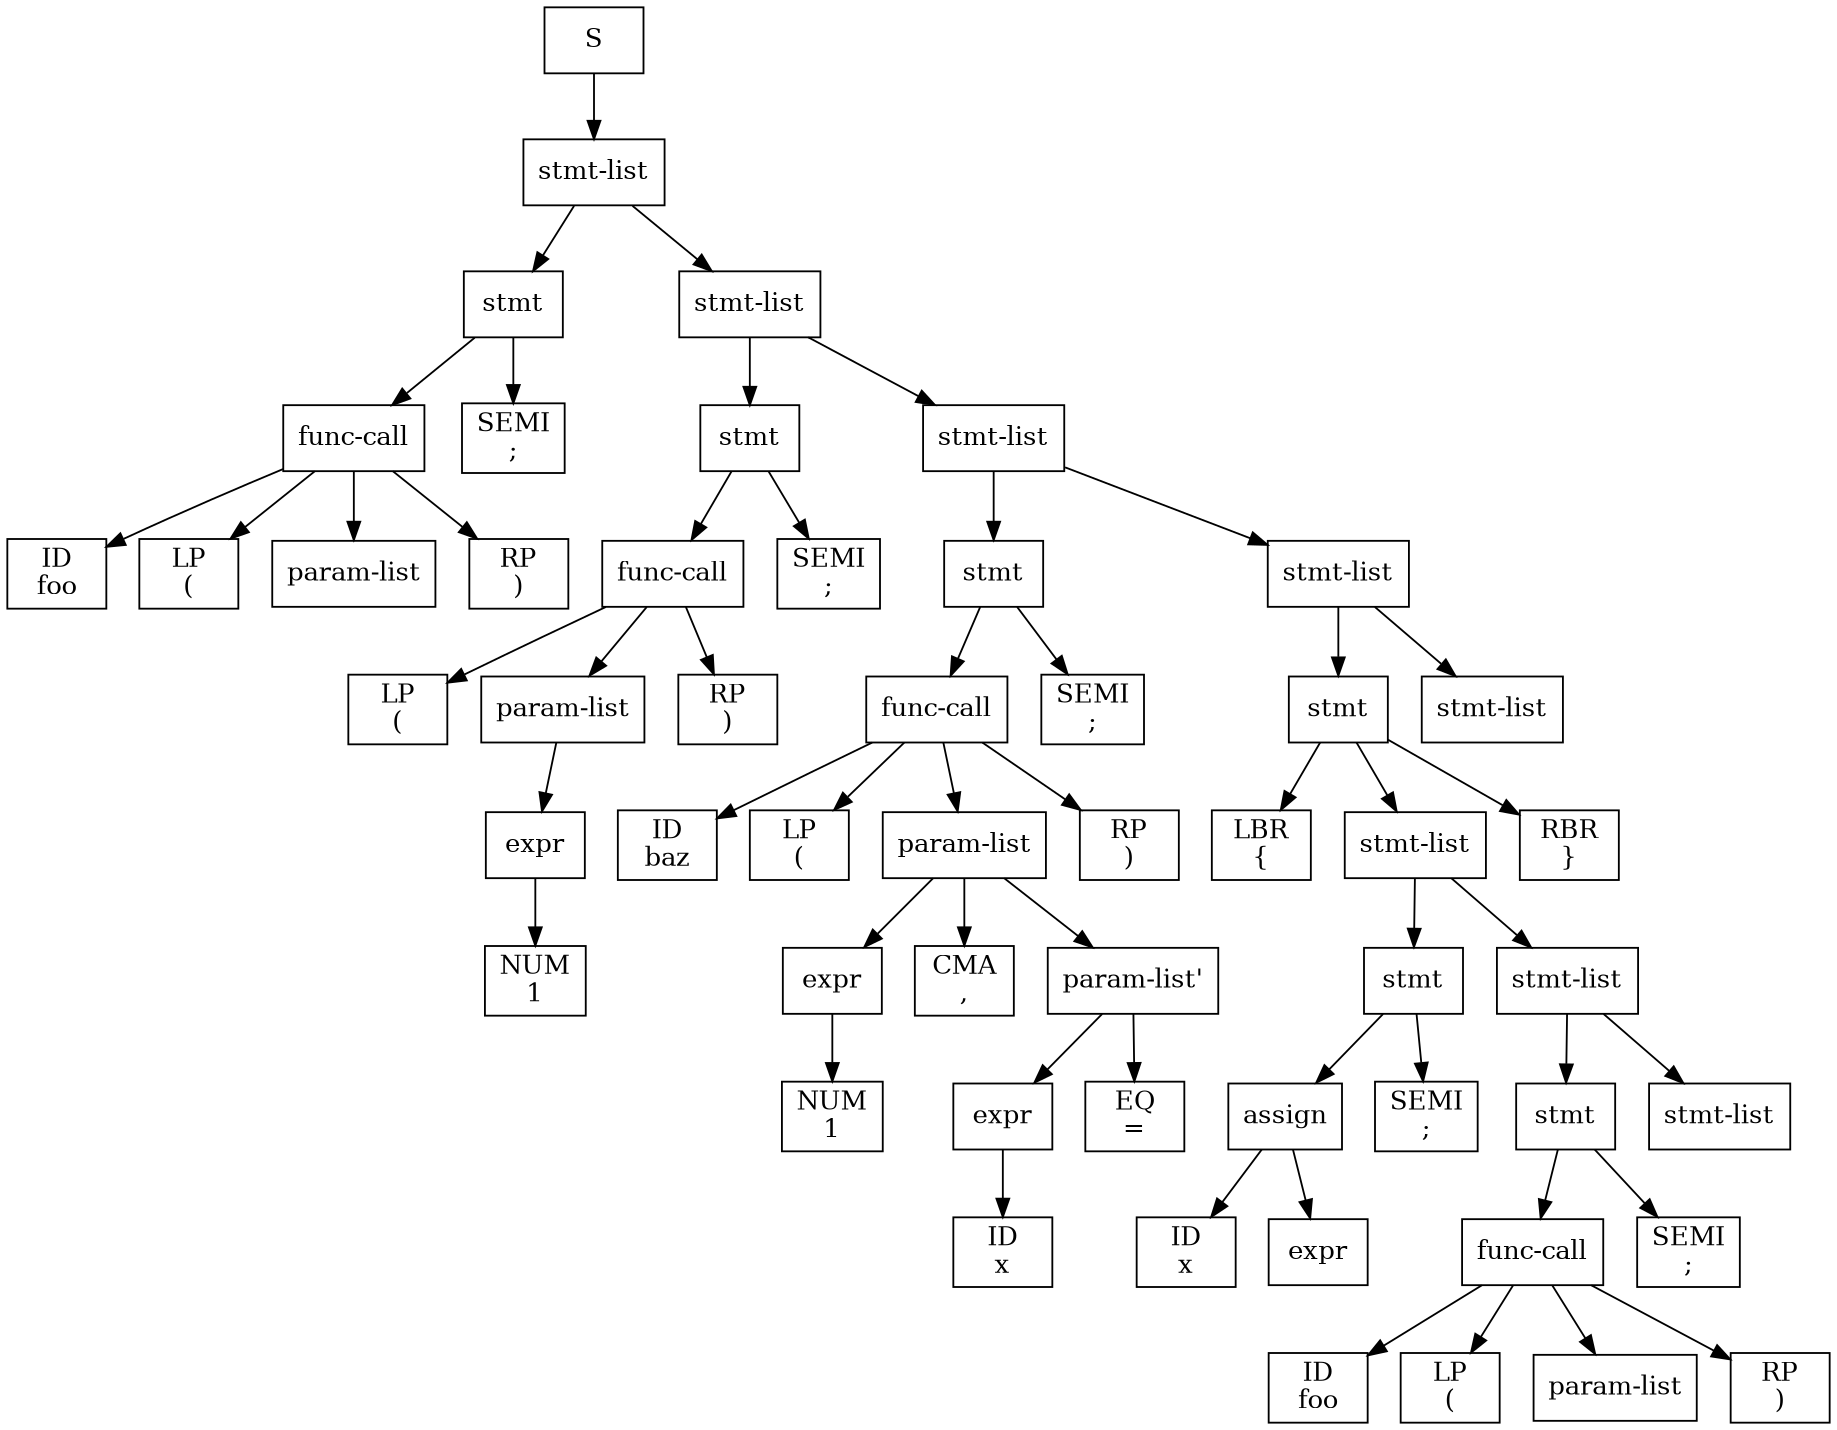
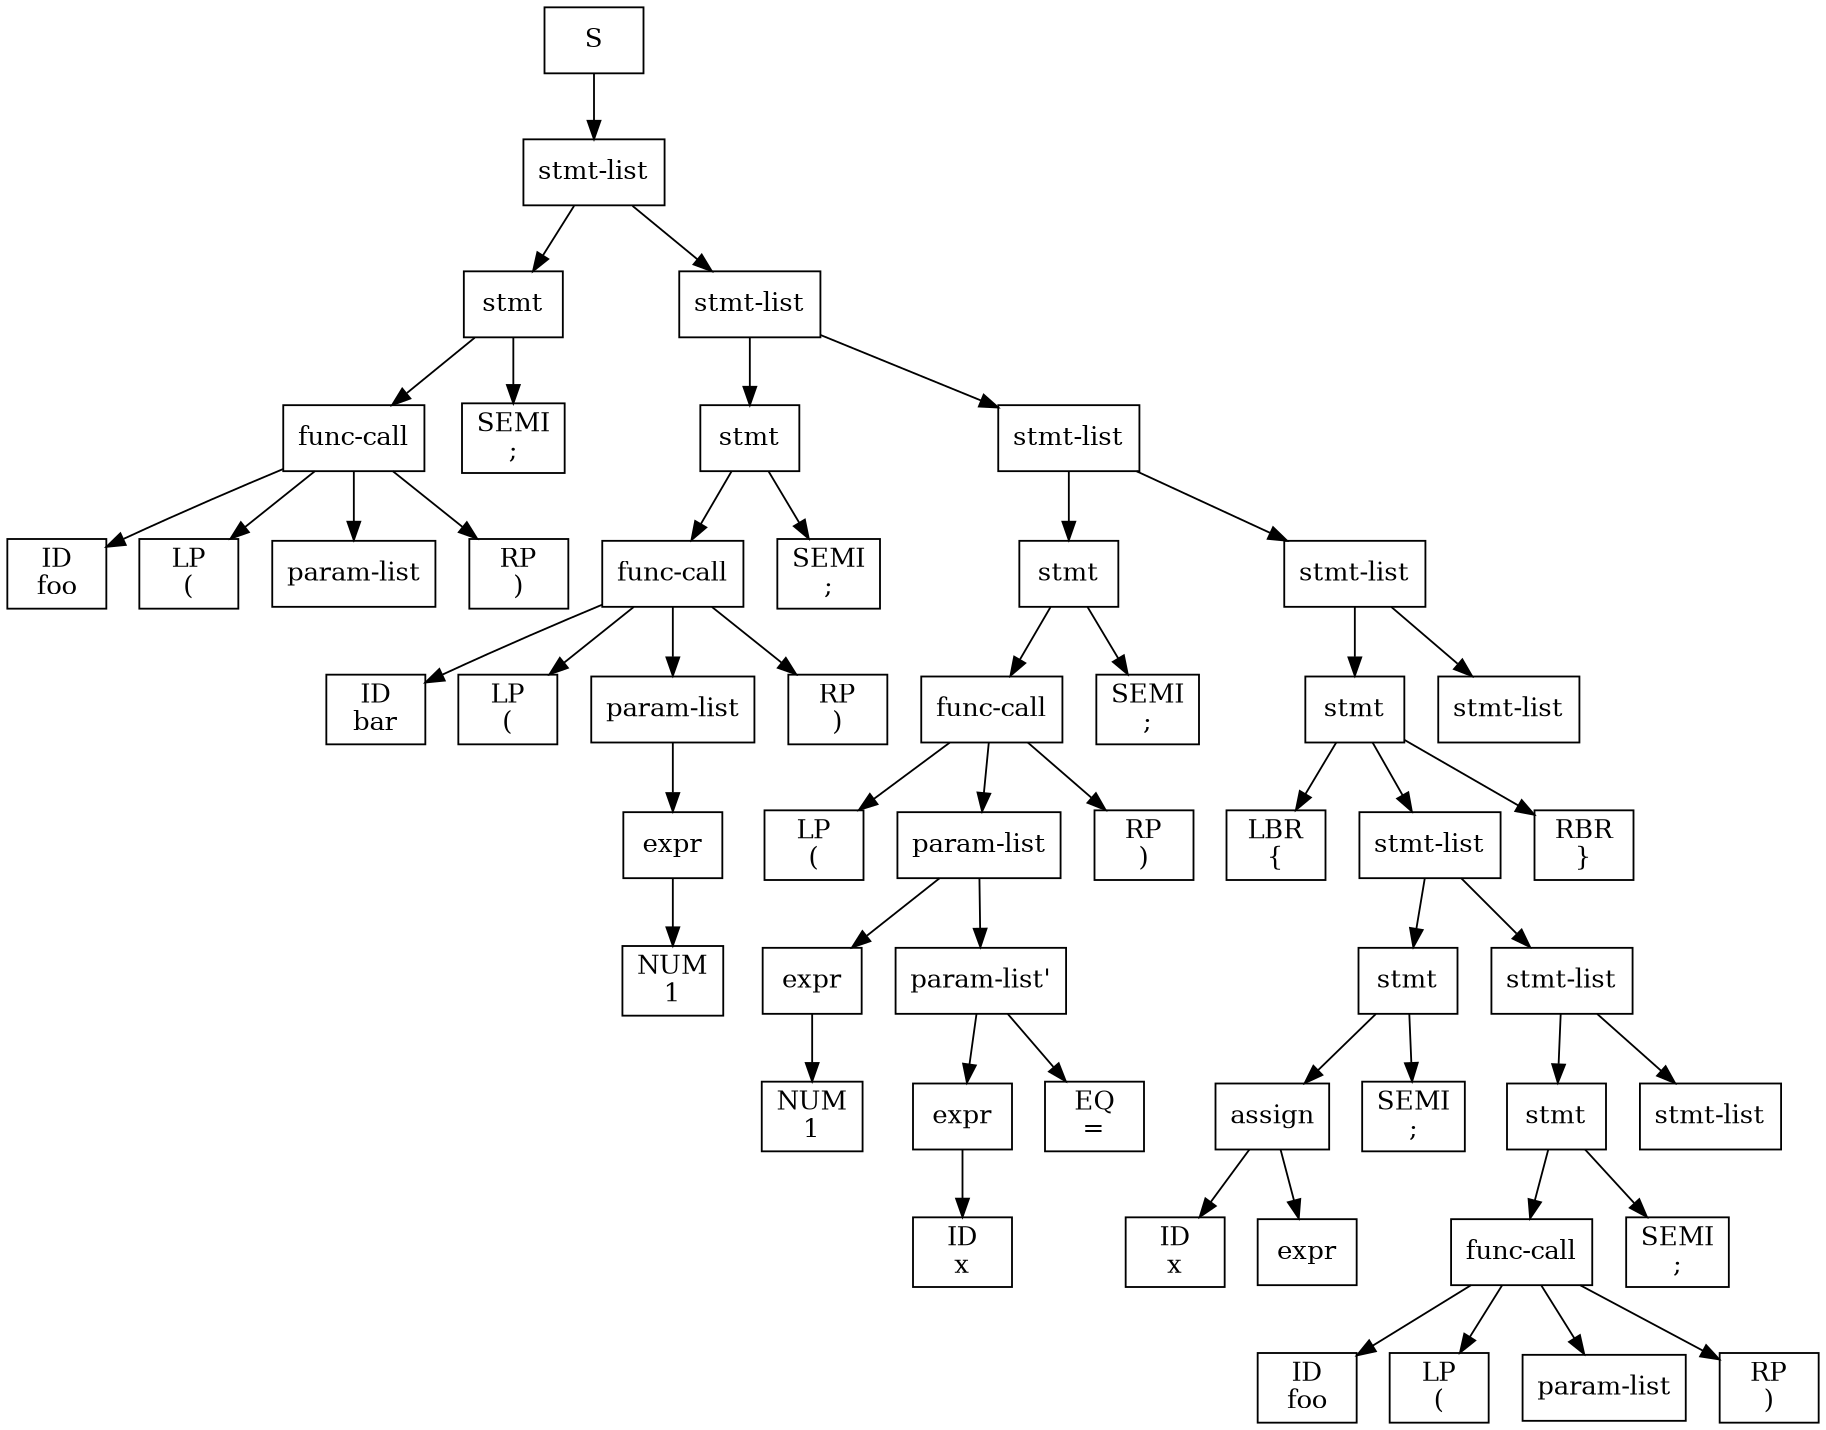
none -> (376, 710)
(667, 845) -> none
(964, 981) -> none
